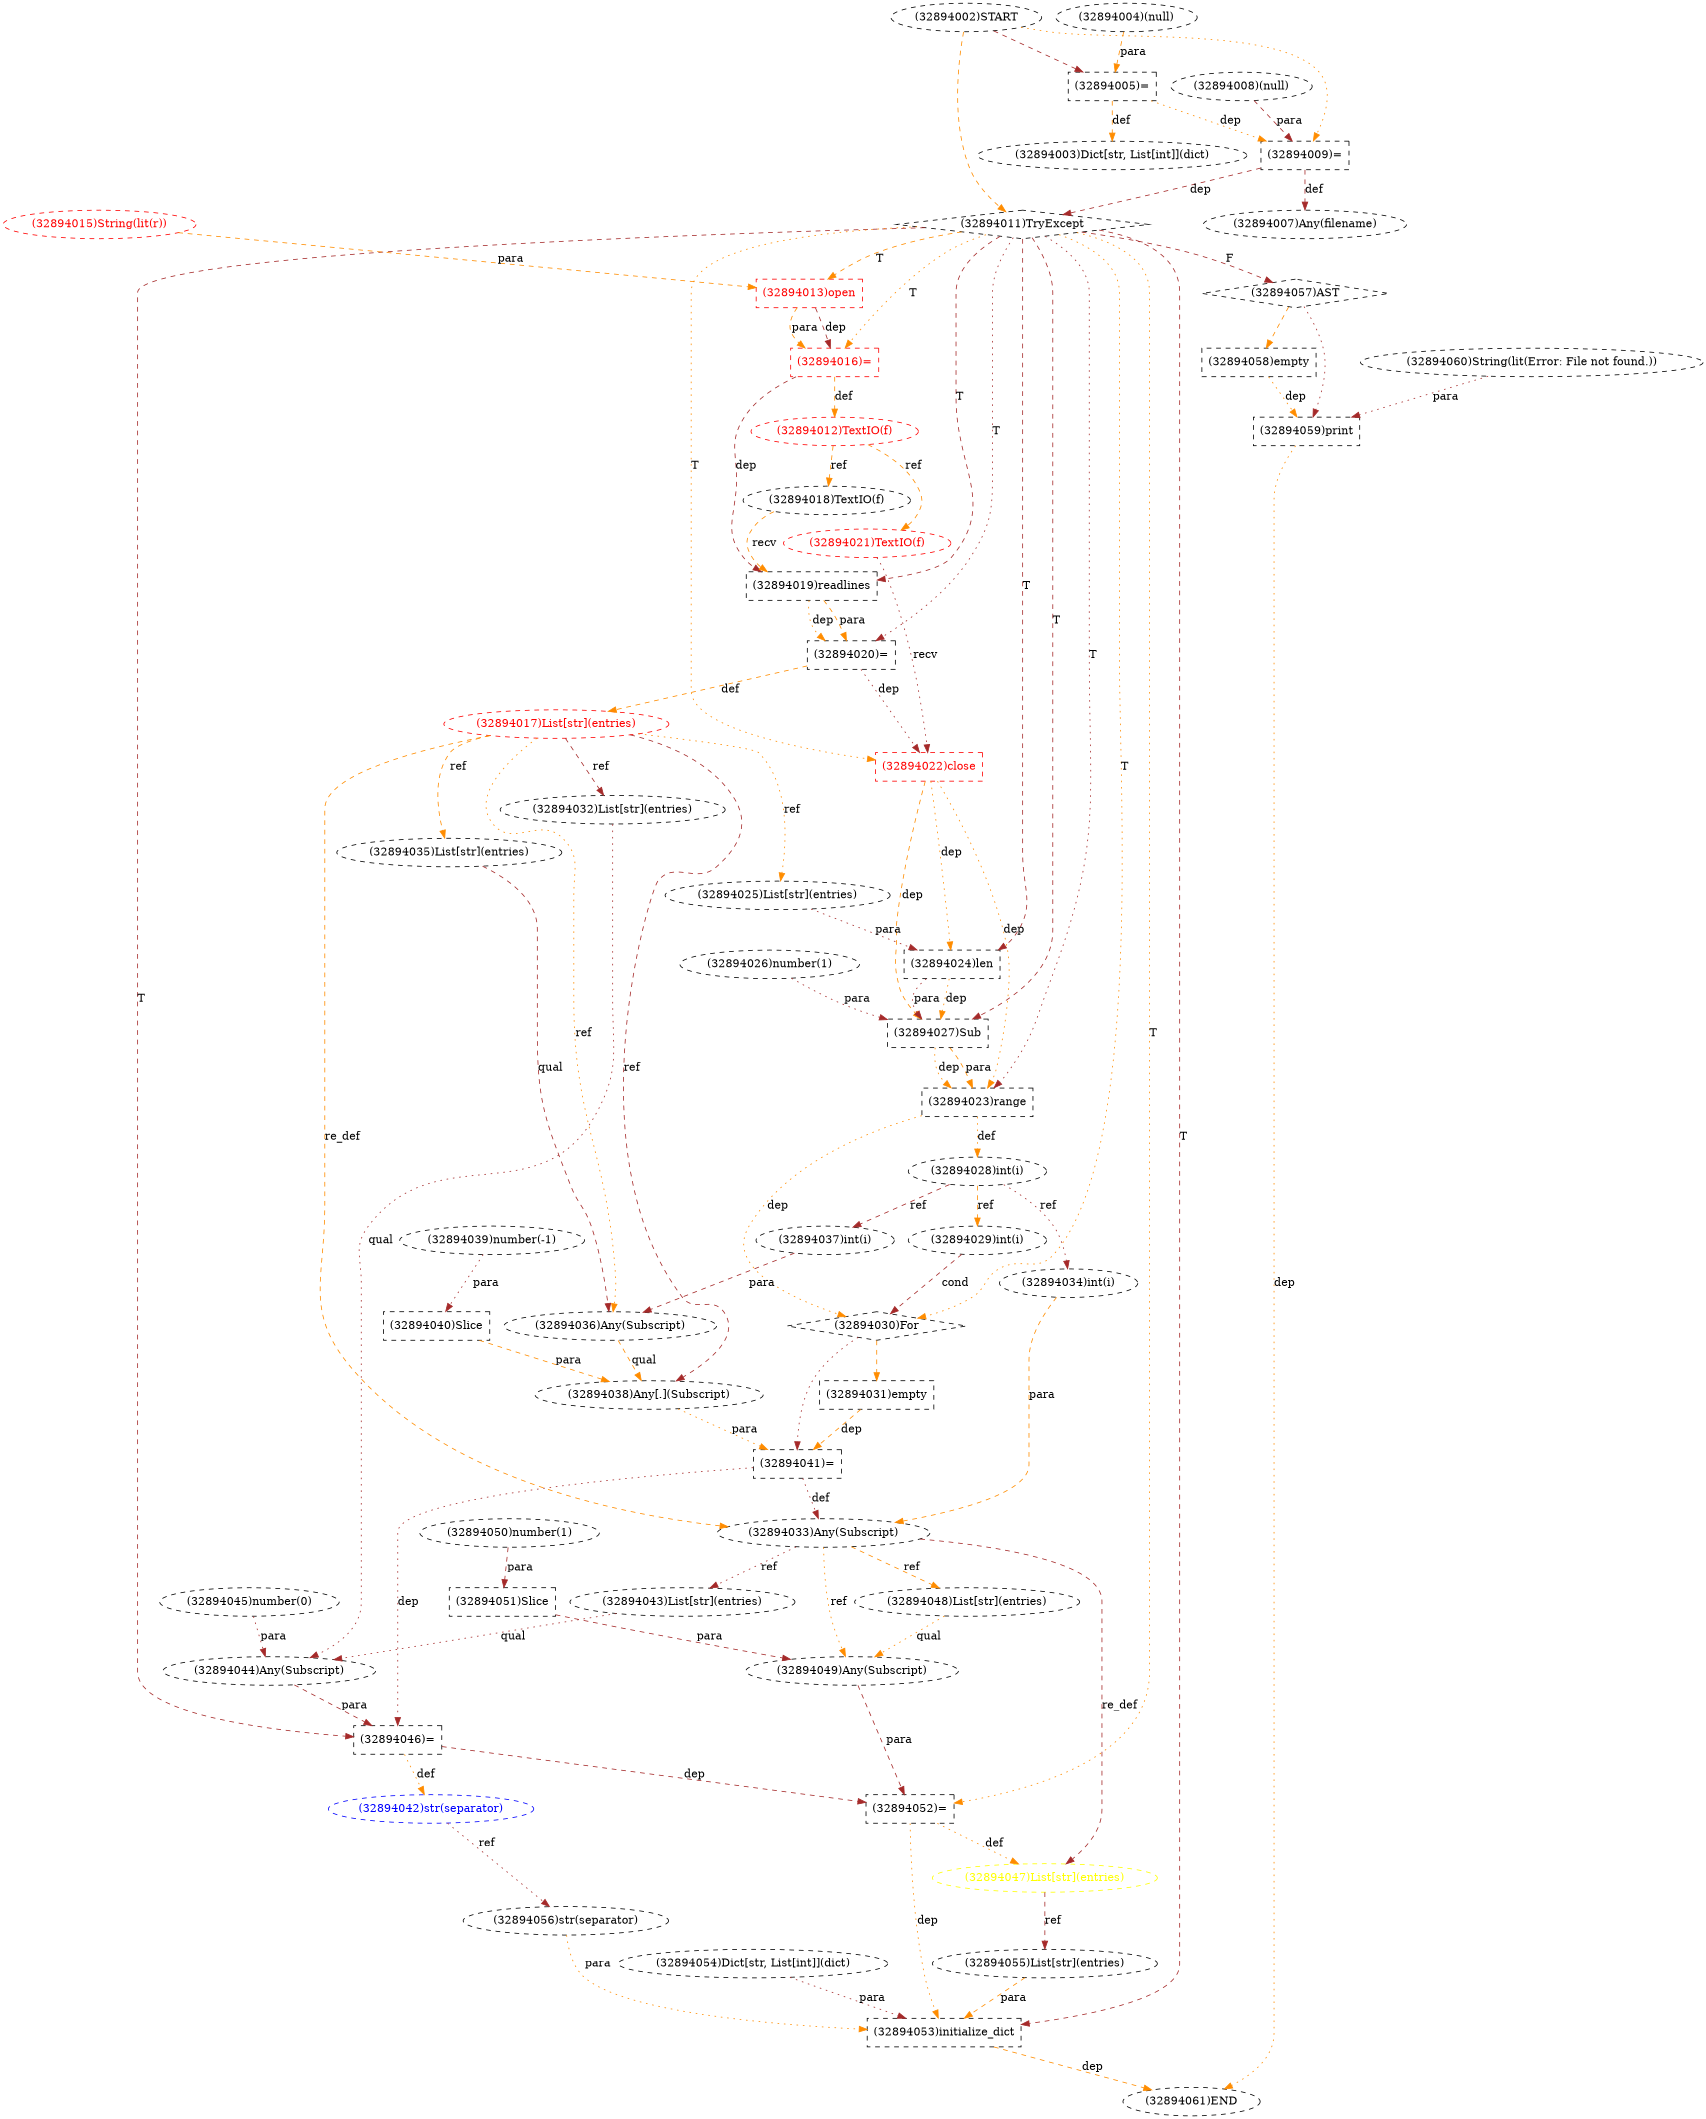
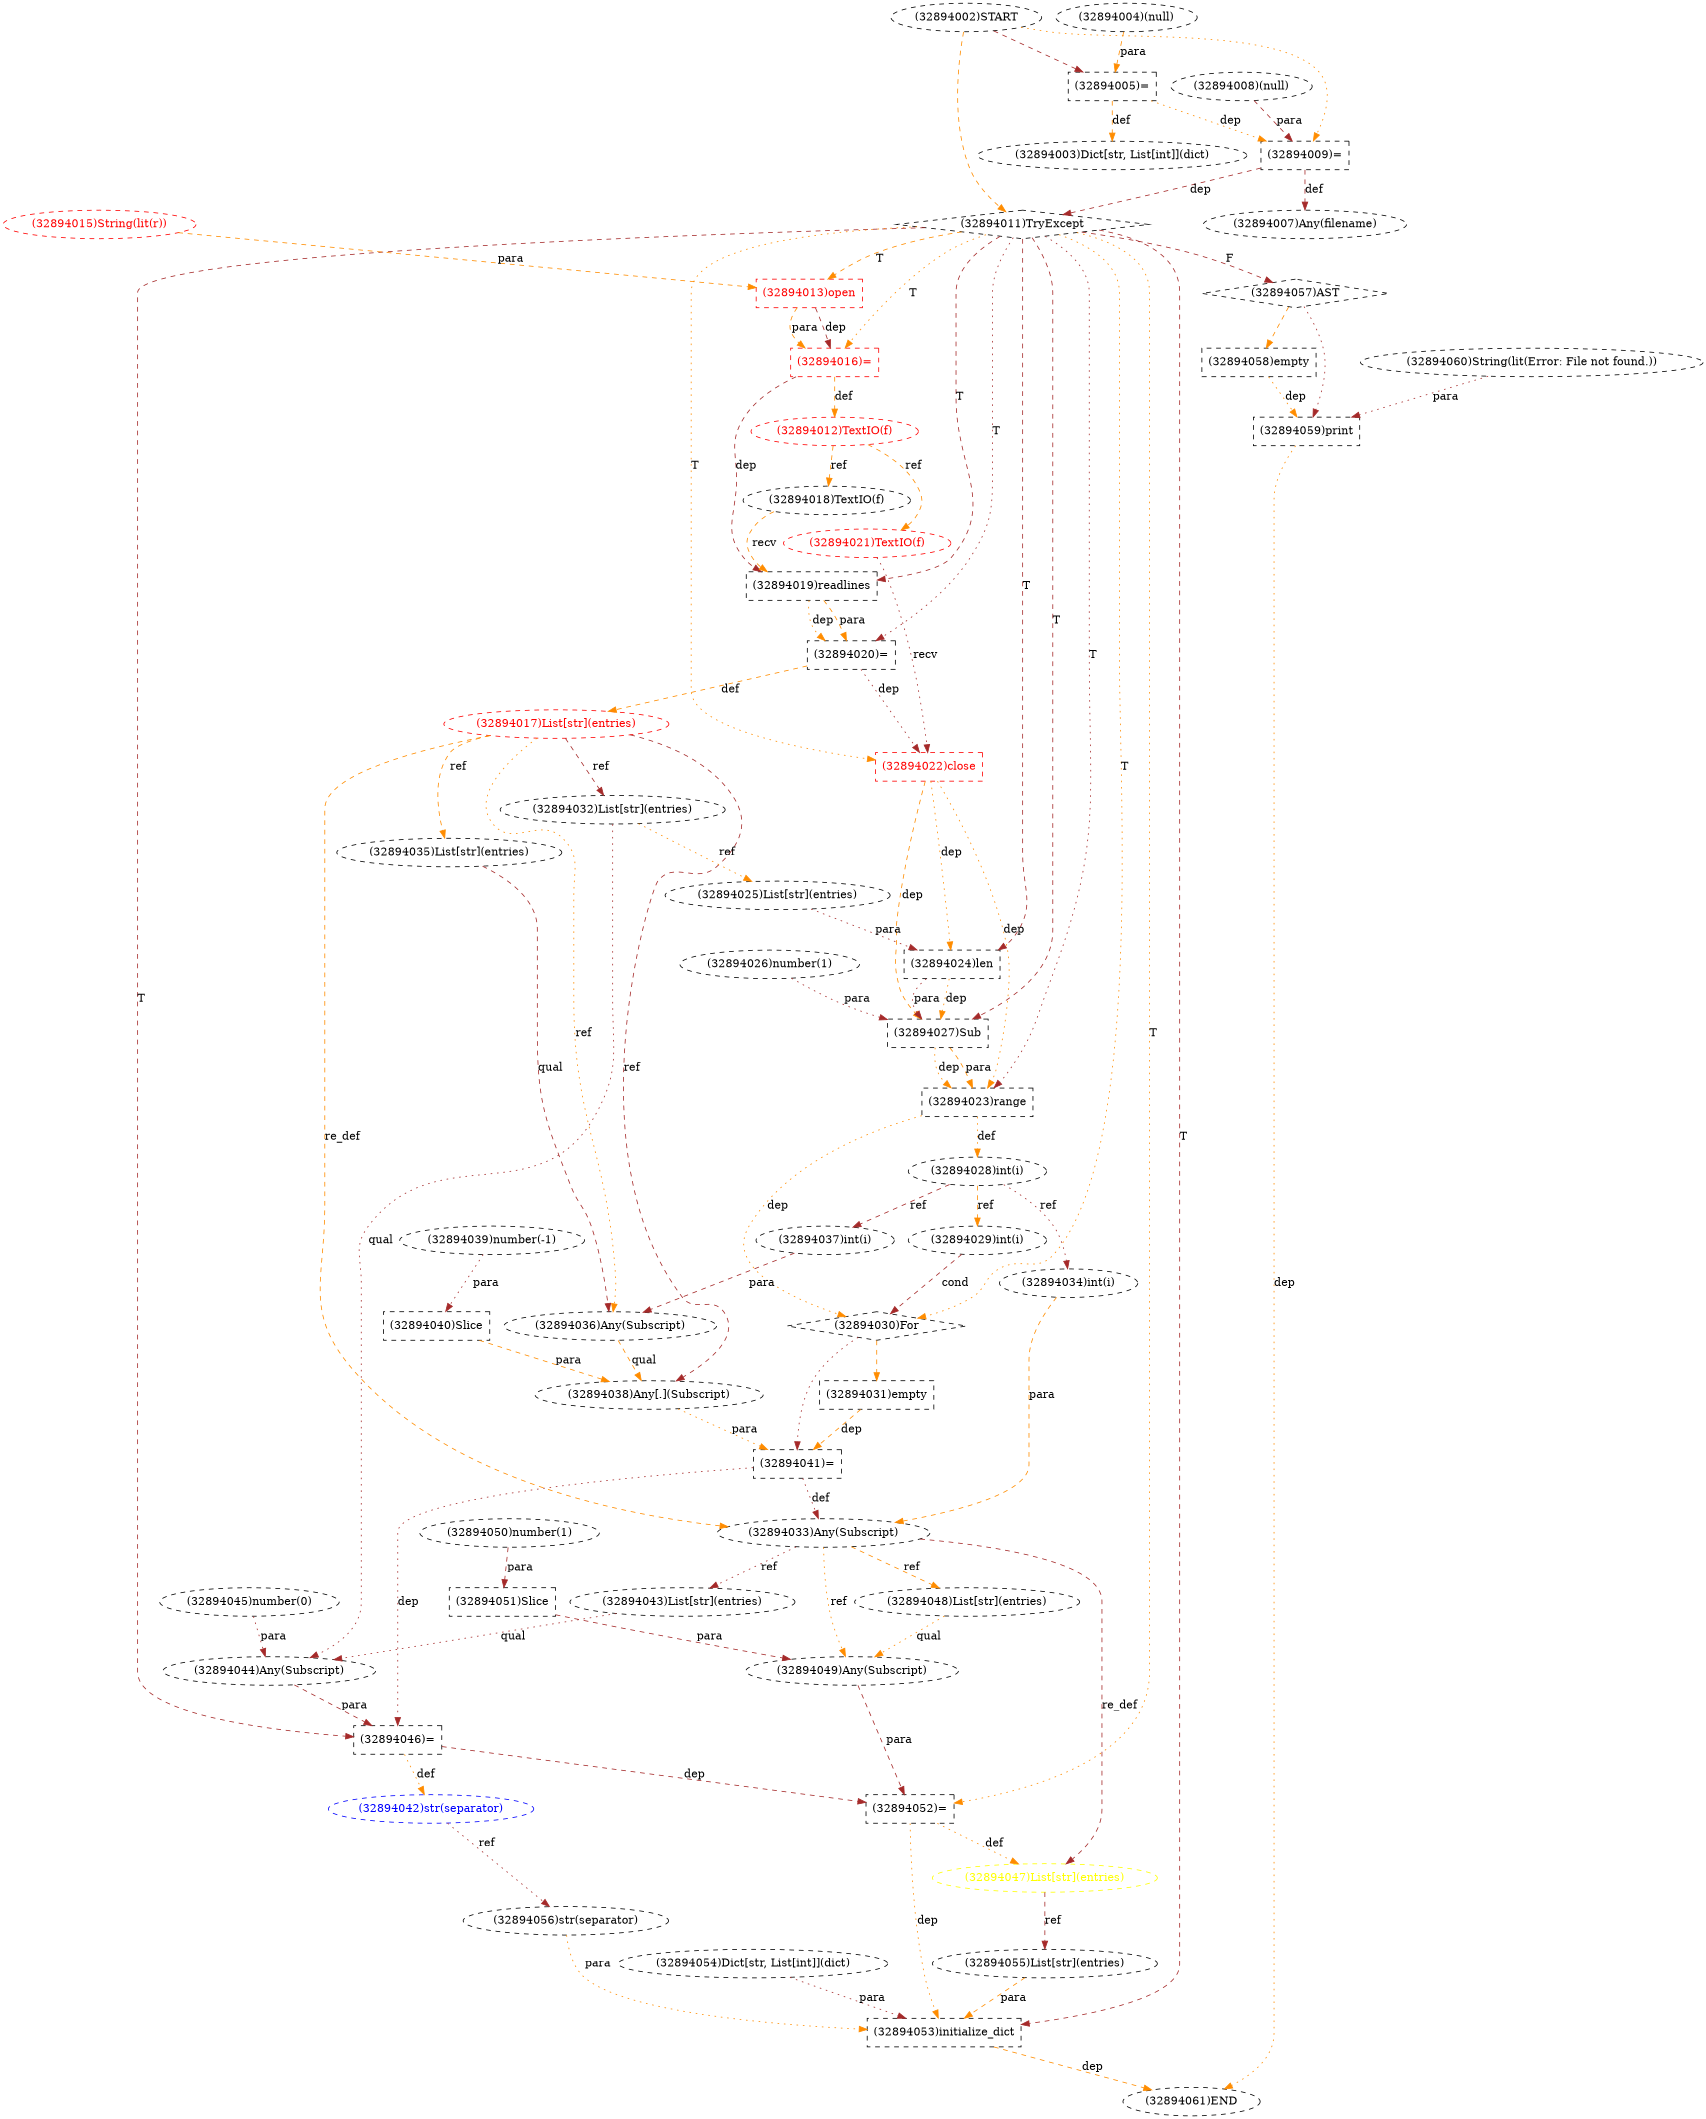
(760, 755) -> (691, 851)
